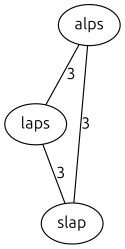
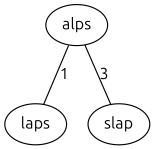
(72, 75) -> (65, 75)
(54, 174) -> none
